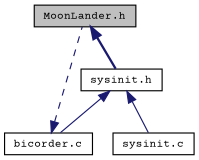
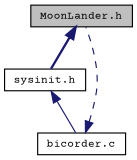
(154, 144) -> none
